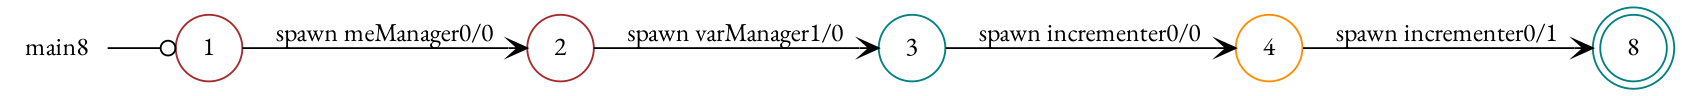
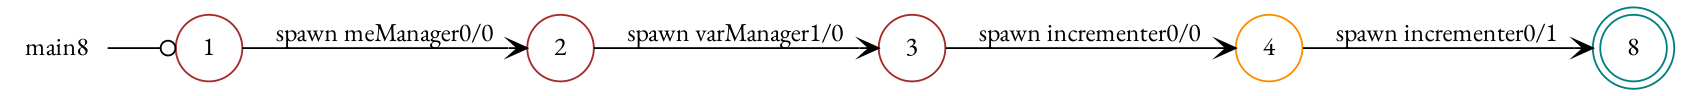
(912, 48) -> (912, 48)
